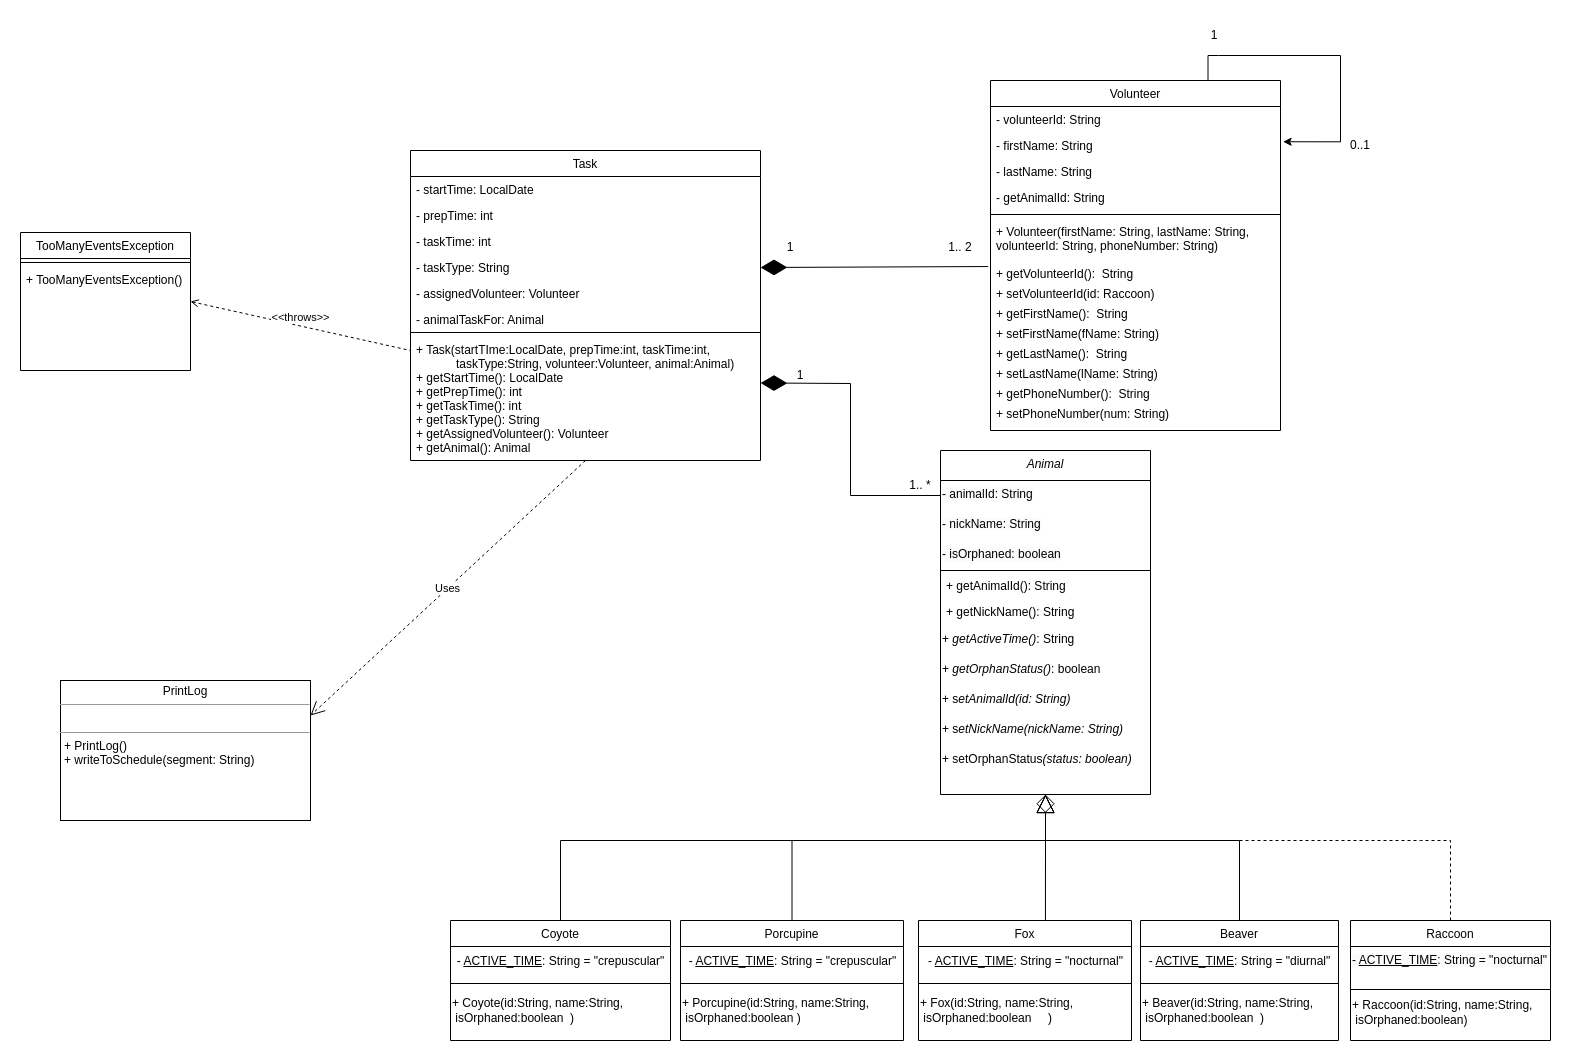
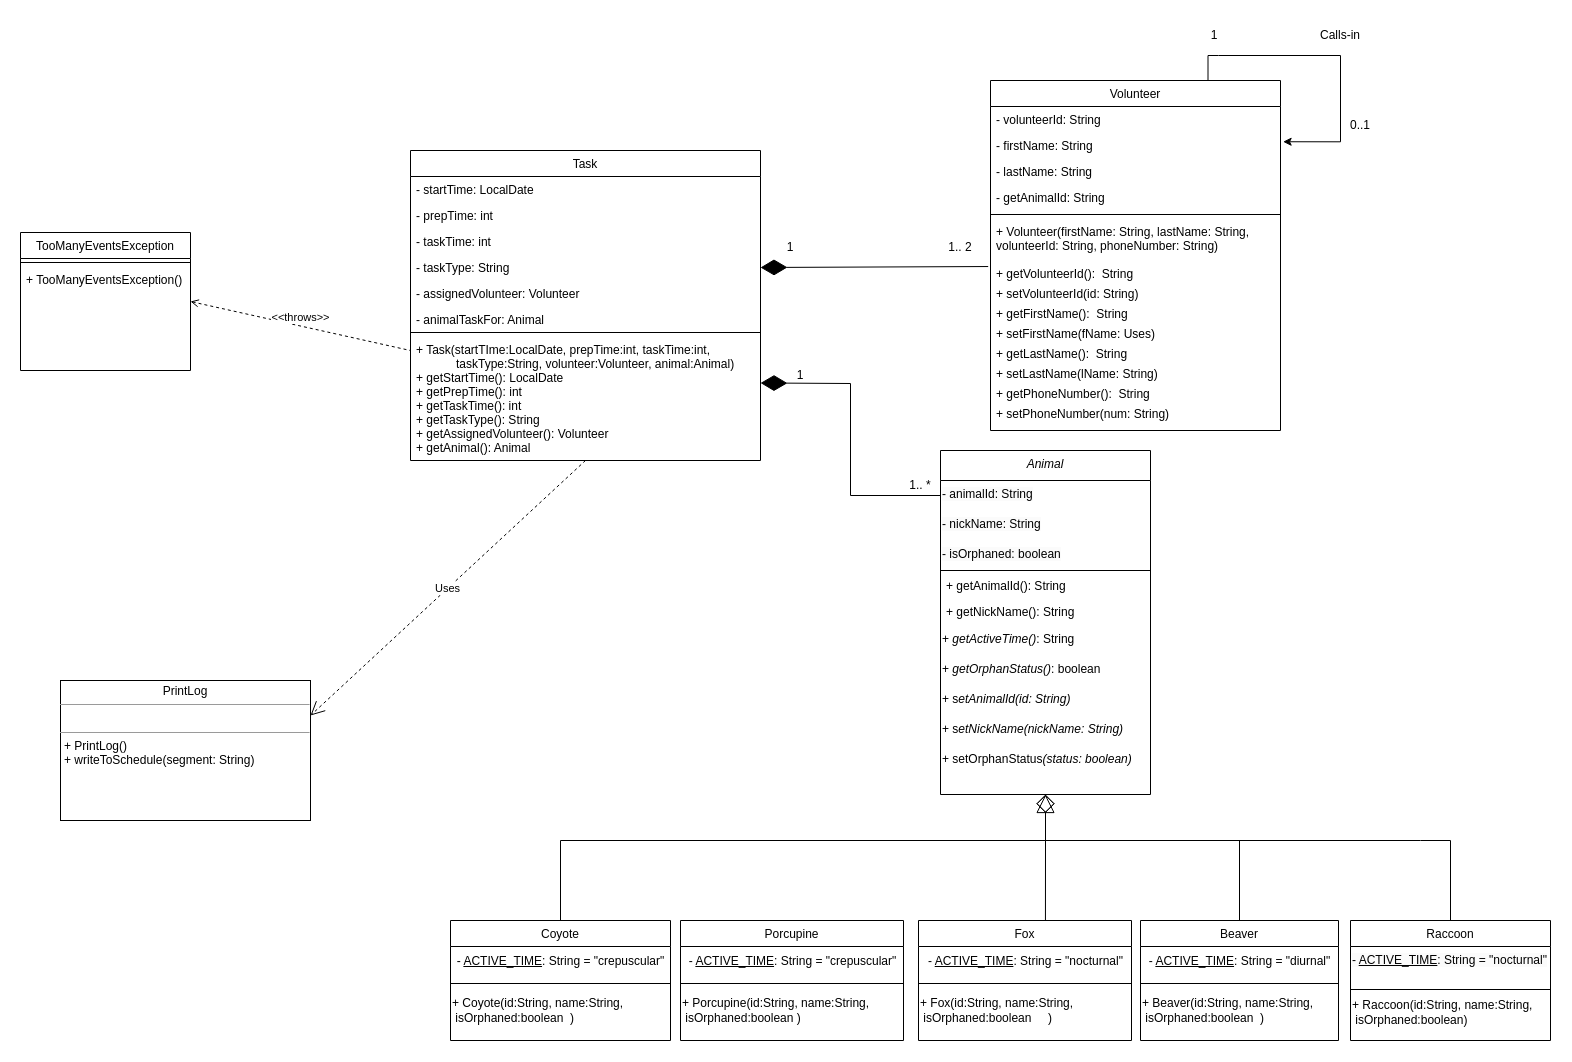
none -> (1341, 36)
(1361, 146) -> (1361, 126)
(1086, 294) -> (1081, 294)
(1086, 334) -> (1080, 334)
(790, 841) -> (790, 841)
(1386, 841) -> (1386, 841)
(792, 882) -> none
